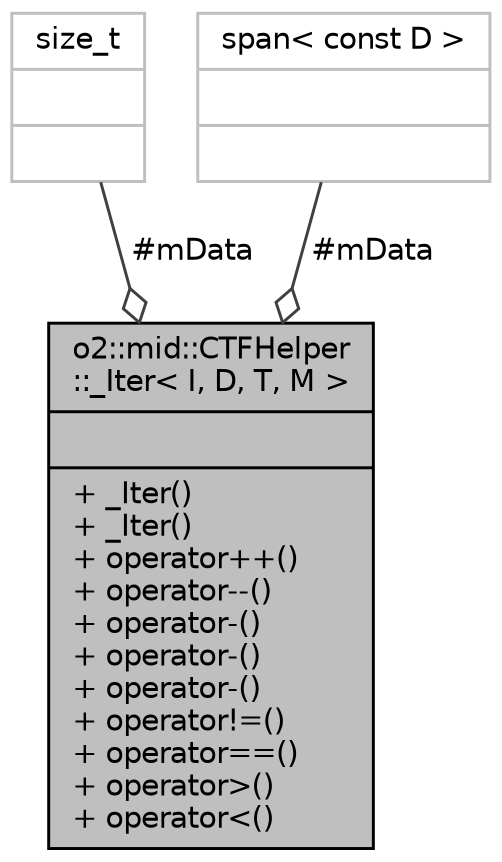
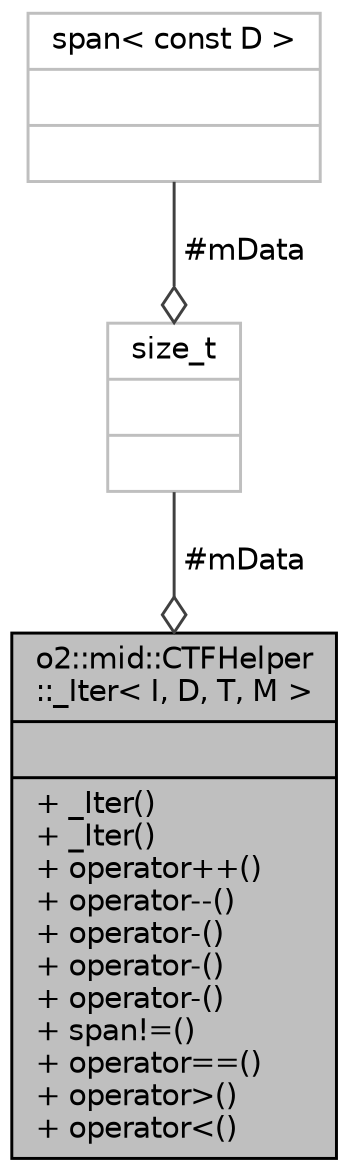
(307, 235) -> (174, 234)
(180, 722) -> (117, 1032)
